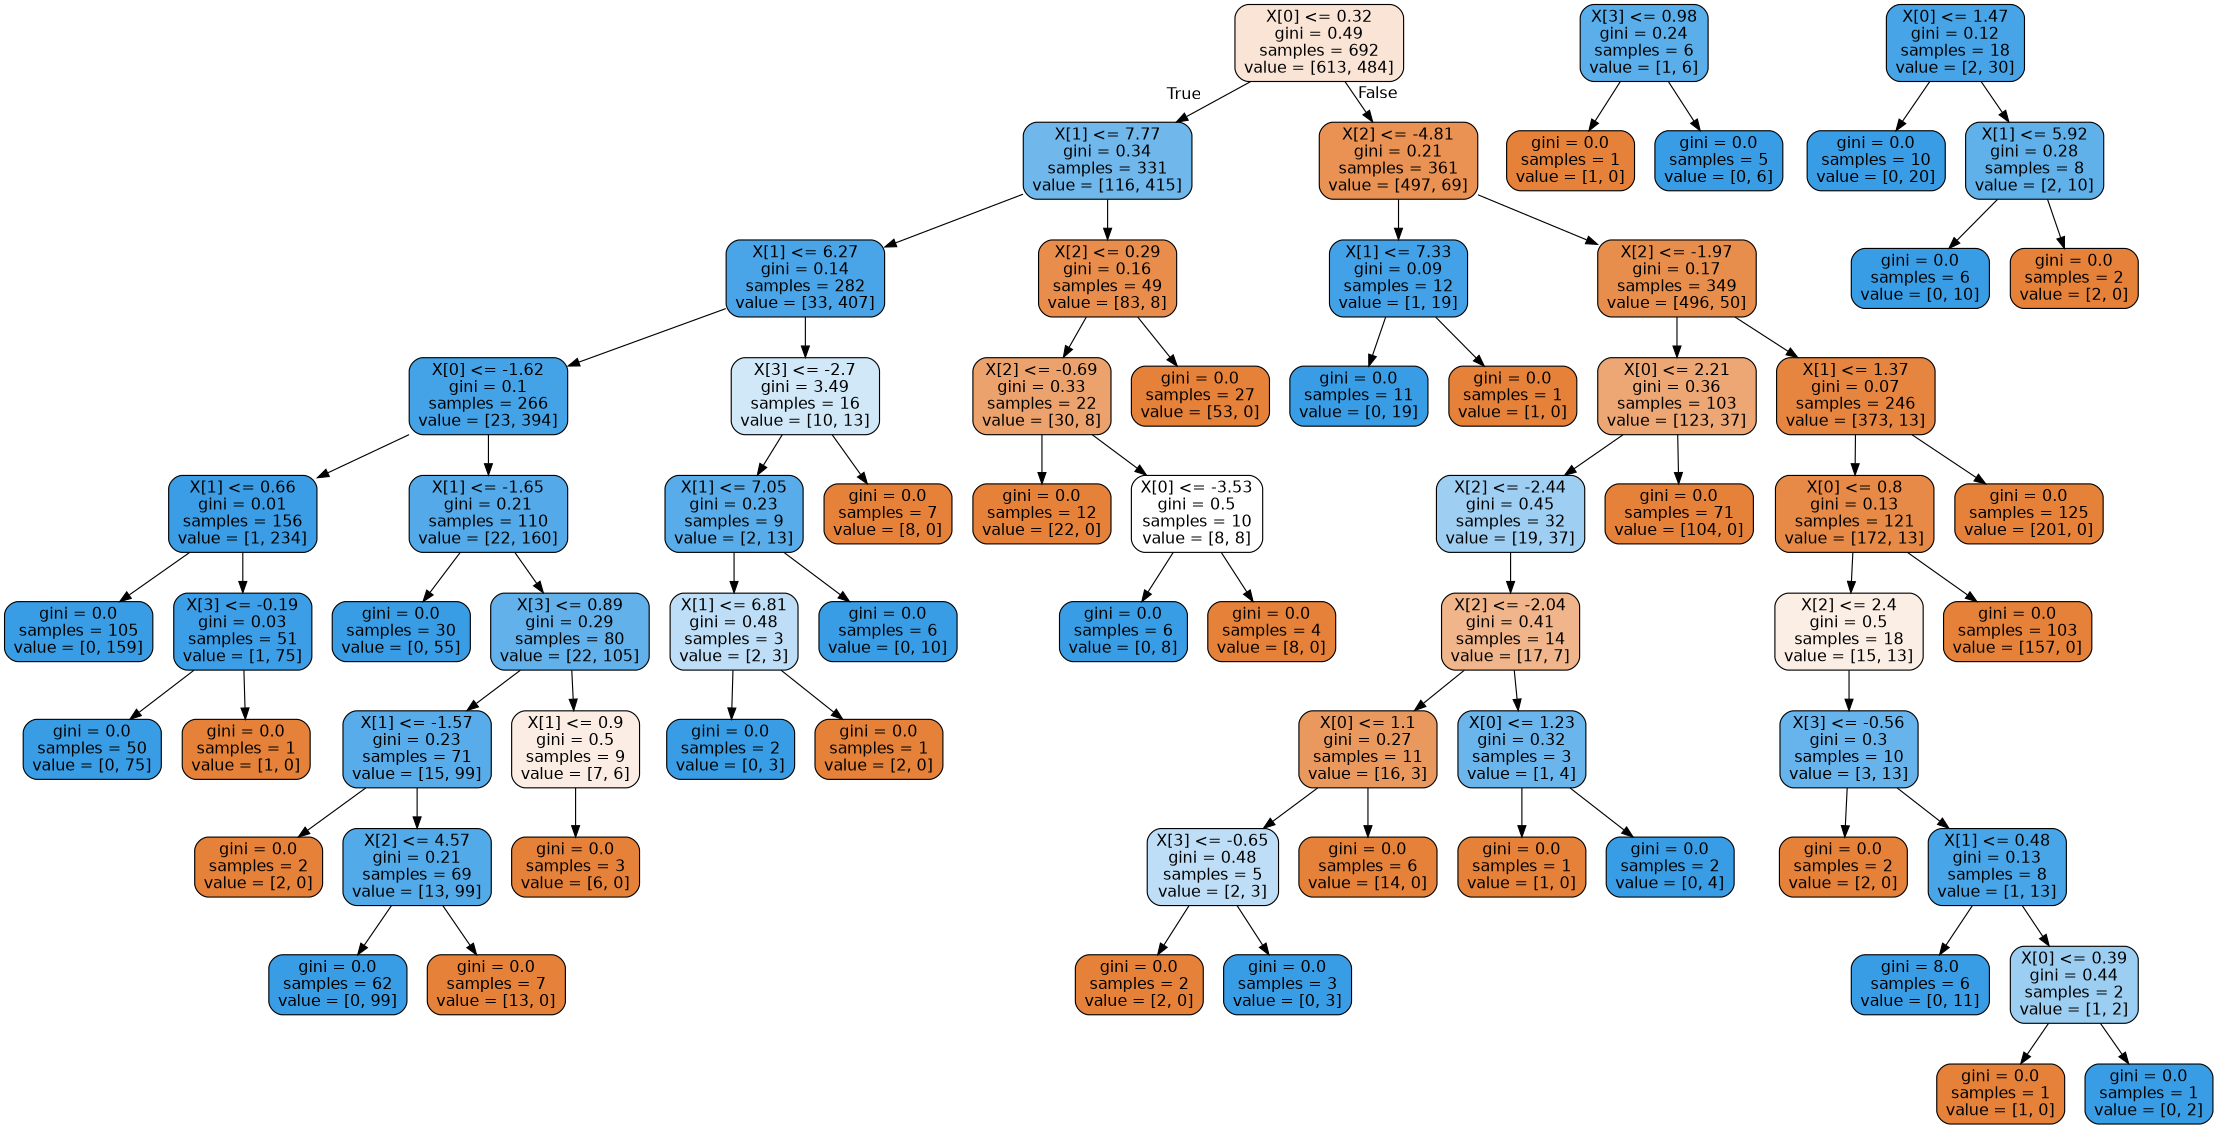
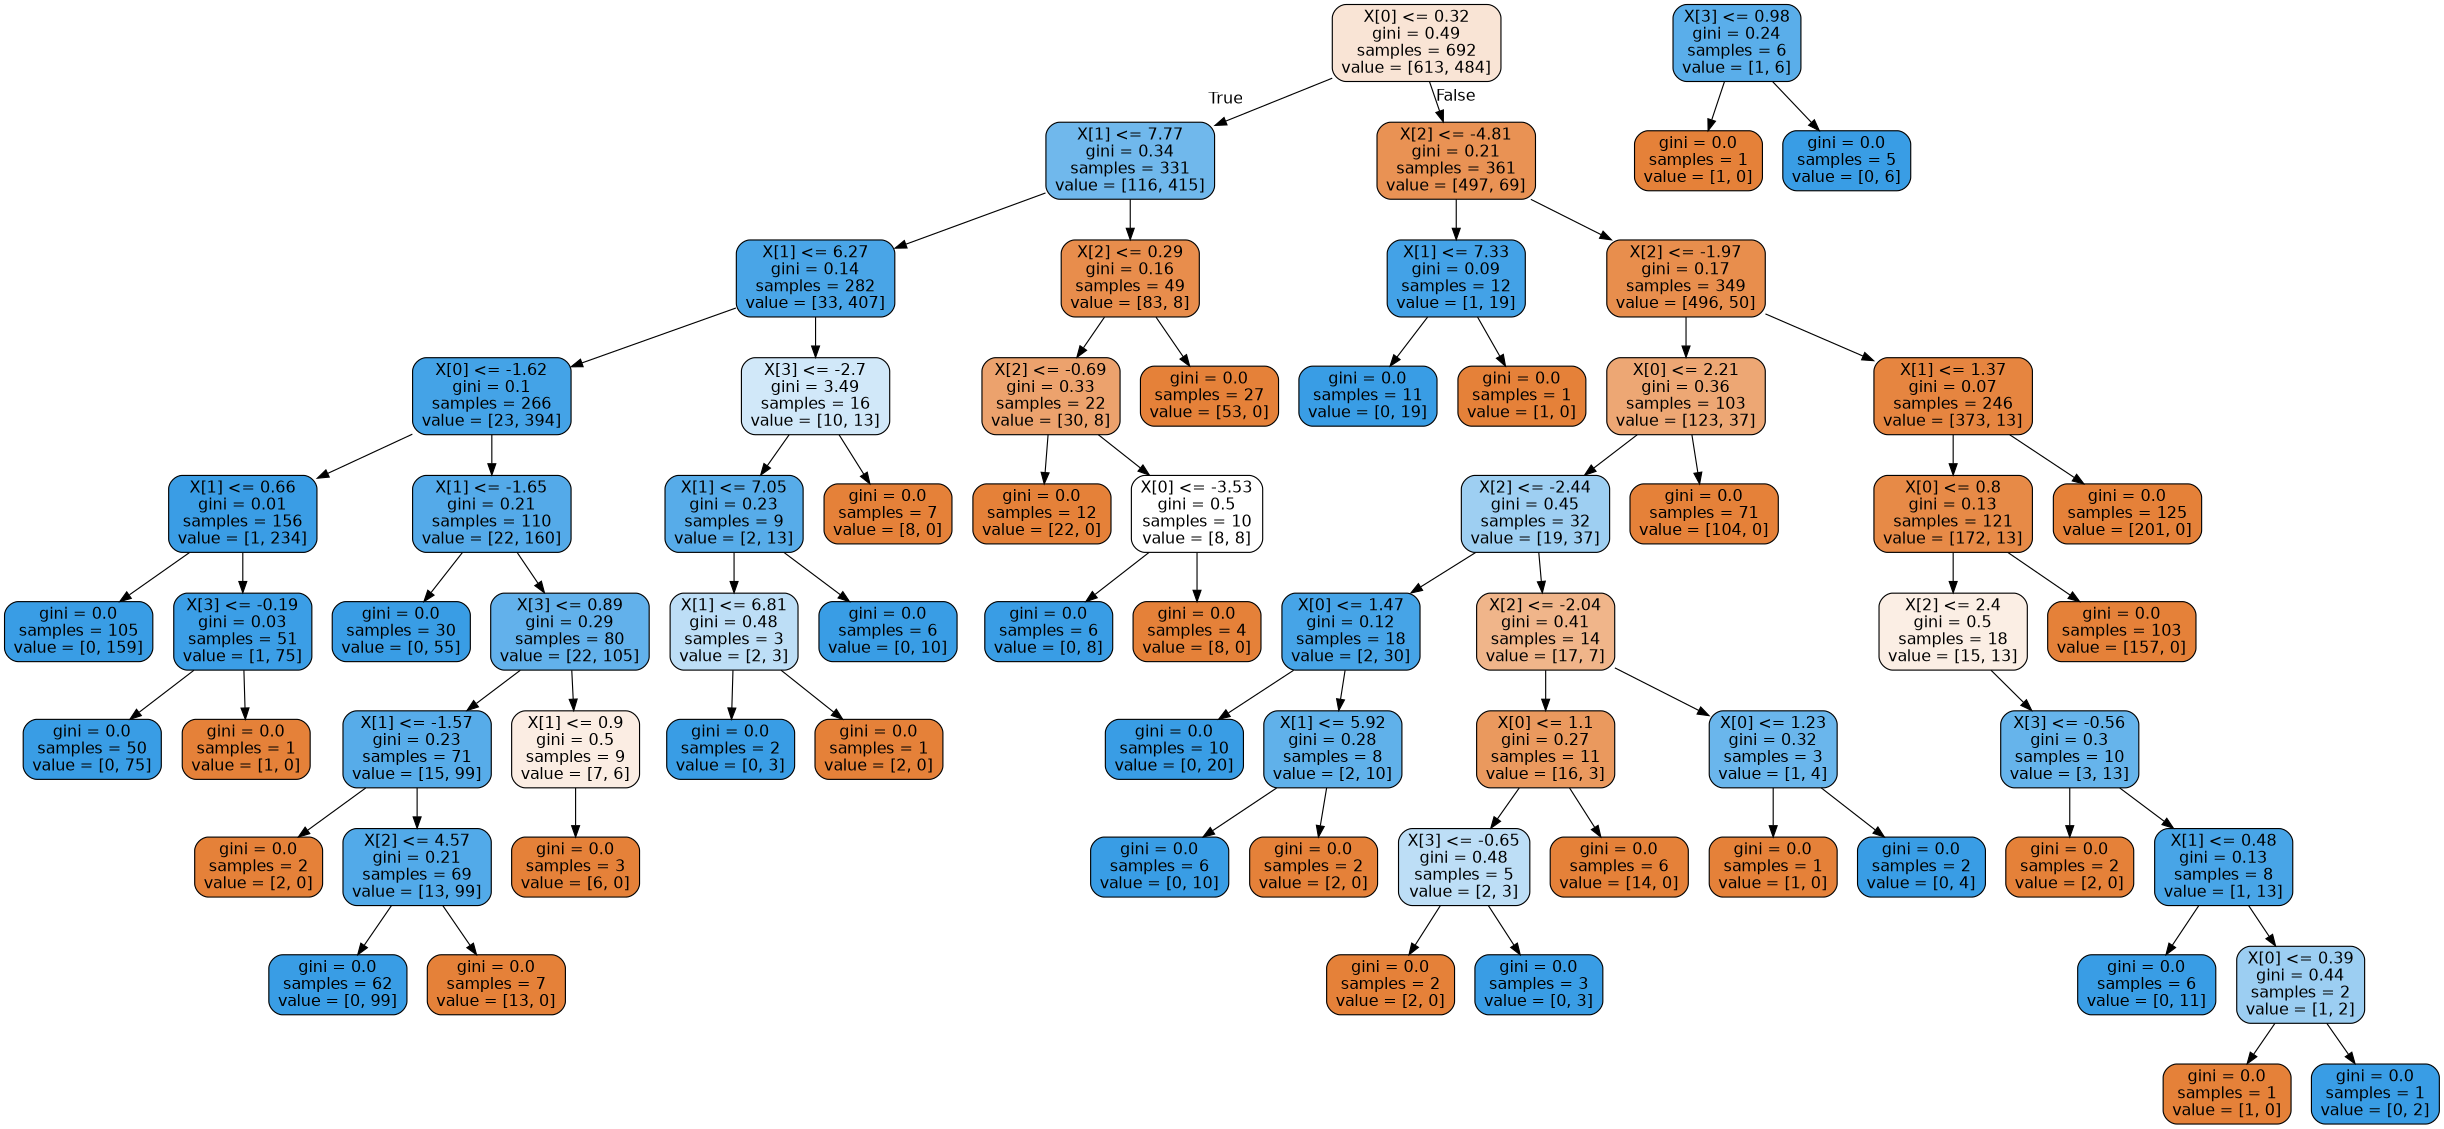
none -> (1448, 570)
(1920, 985) -> (2147, 985)
